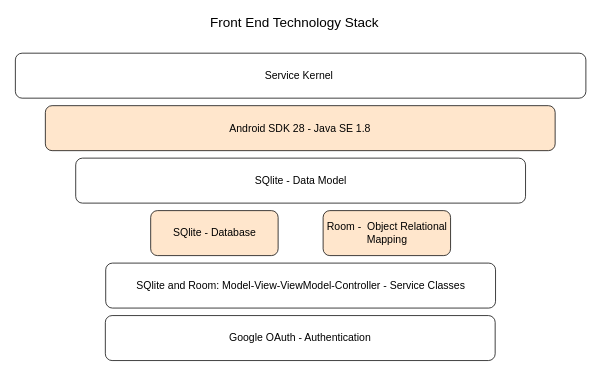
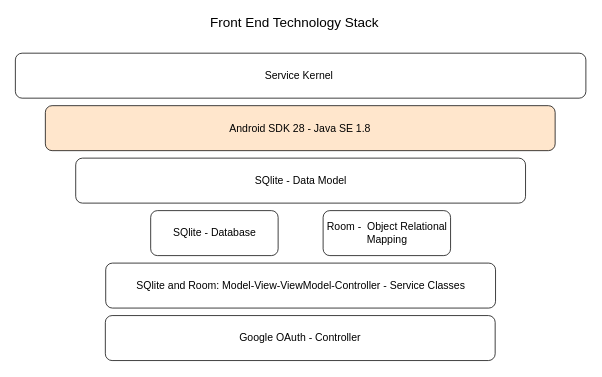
(215, 233) -> (215, 233)
(387, 233) -> (387, 233)
(300, 338) -> (300, 338)
